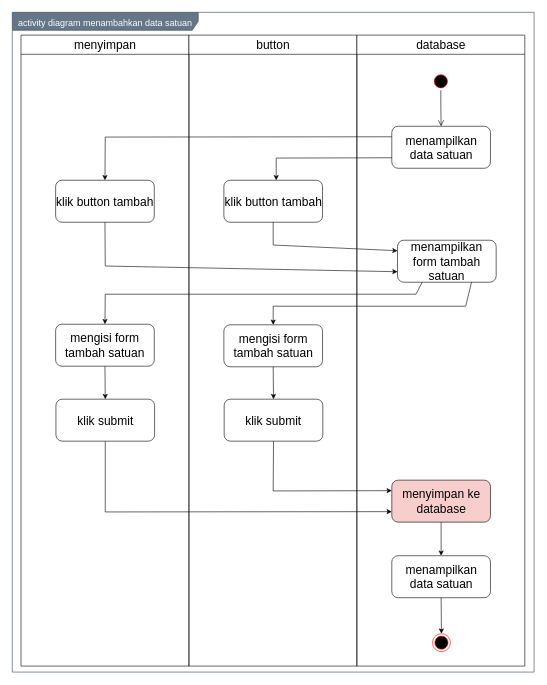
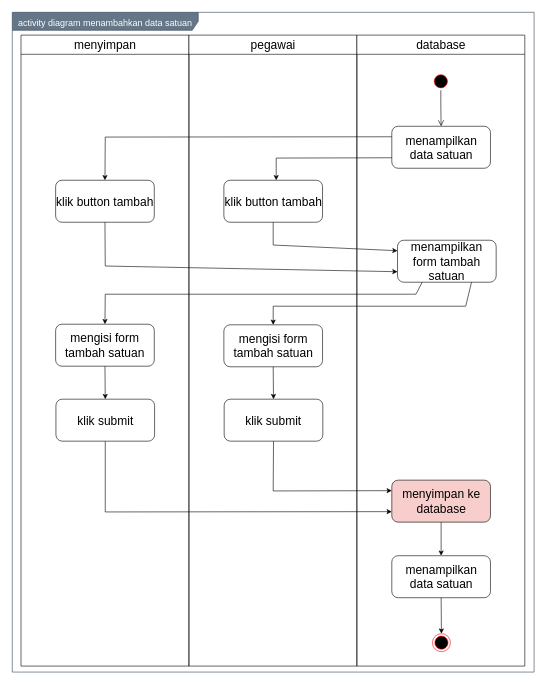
(273, 45) -> (273, 45)
